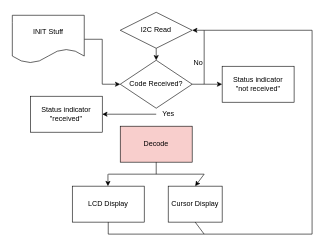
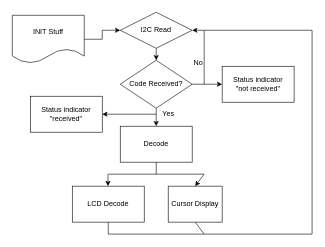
(102, 83) -> (102, 30)
none -> (156, 120)
(156, 144) -> (156, 144)
(108, 204) -> (108, 204)
